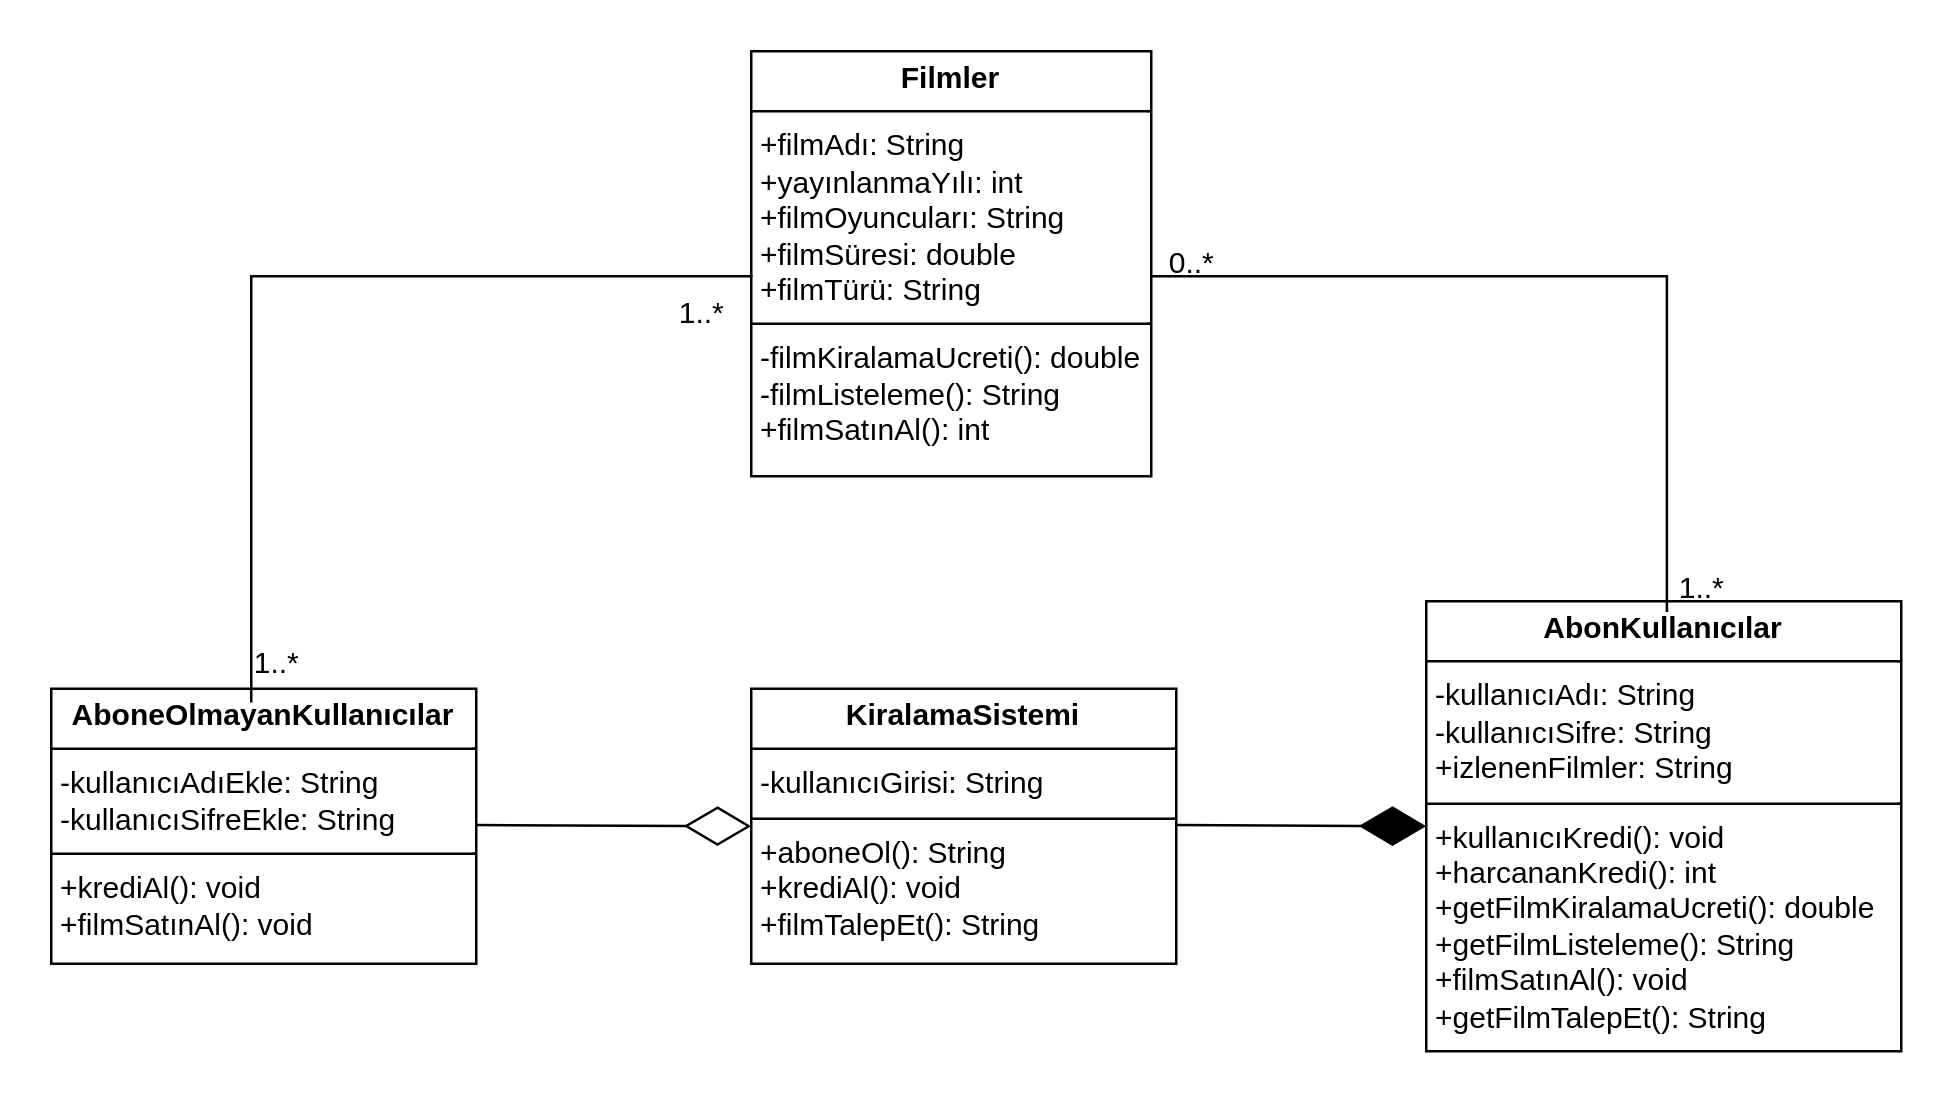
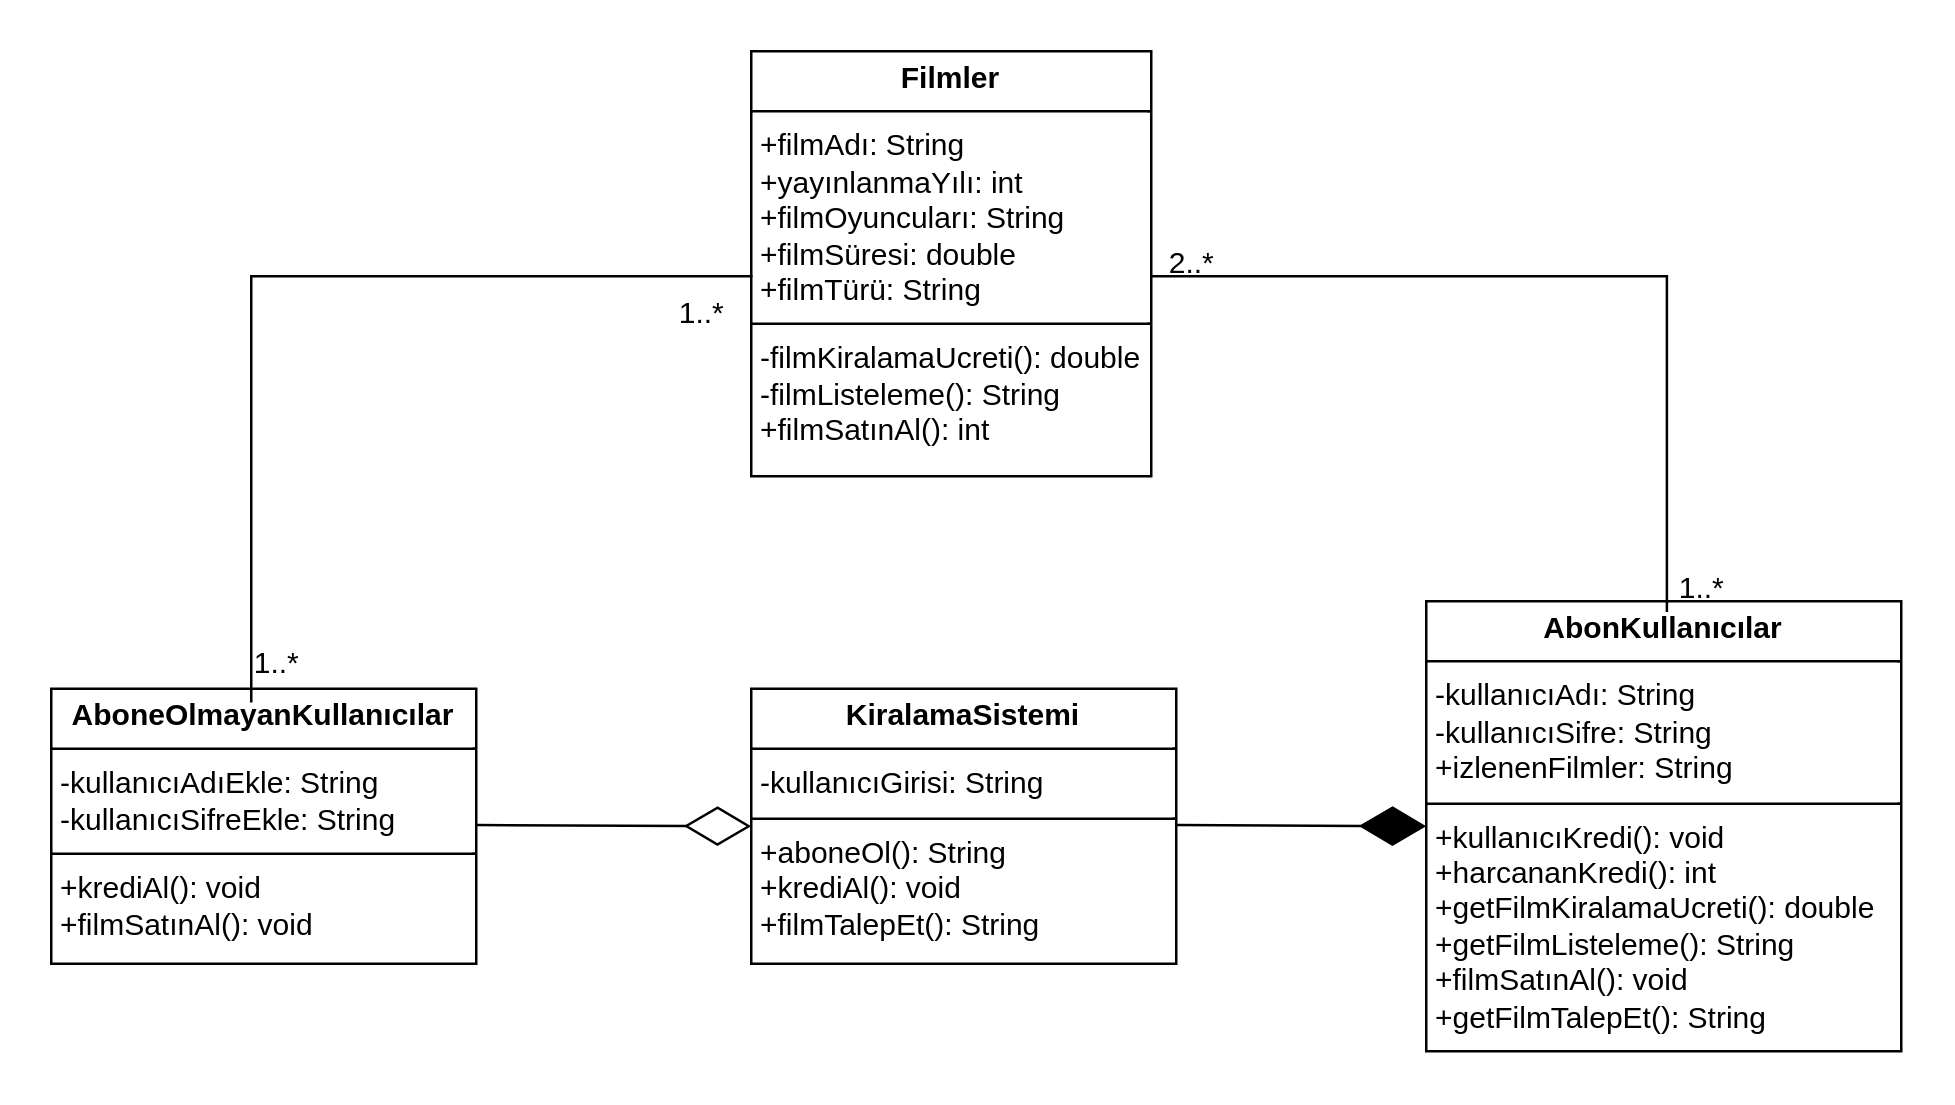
(1193, 264) -> (1193, 264)
